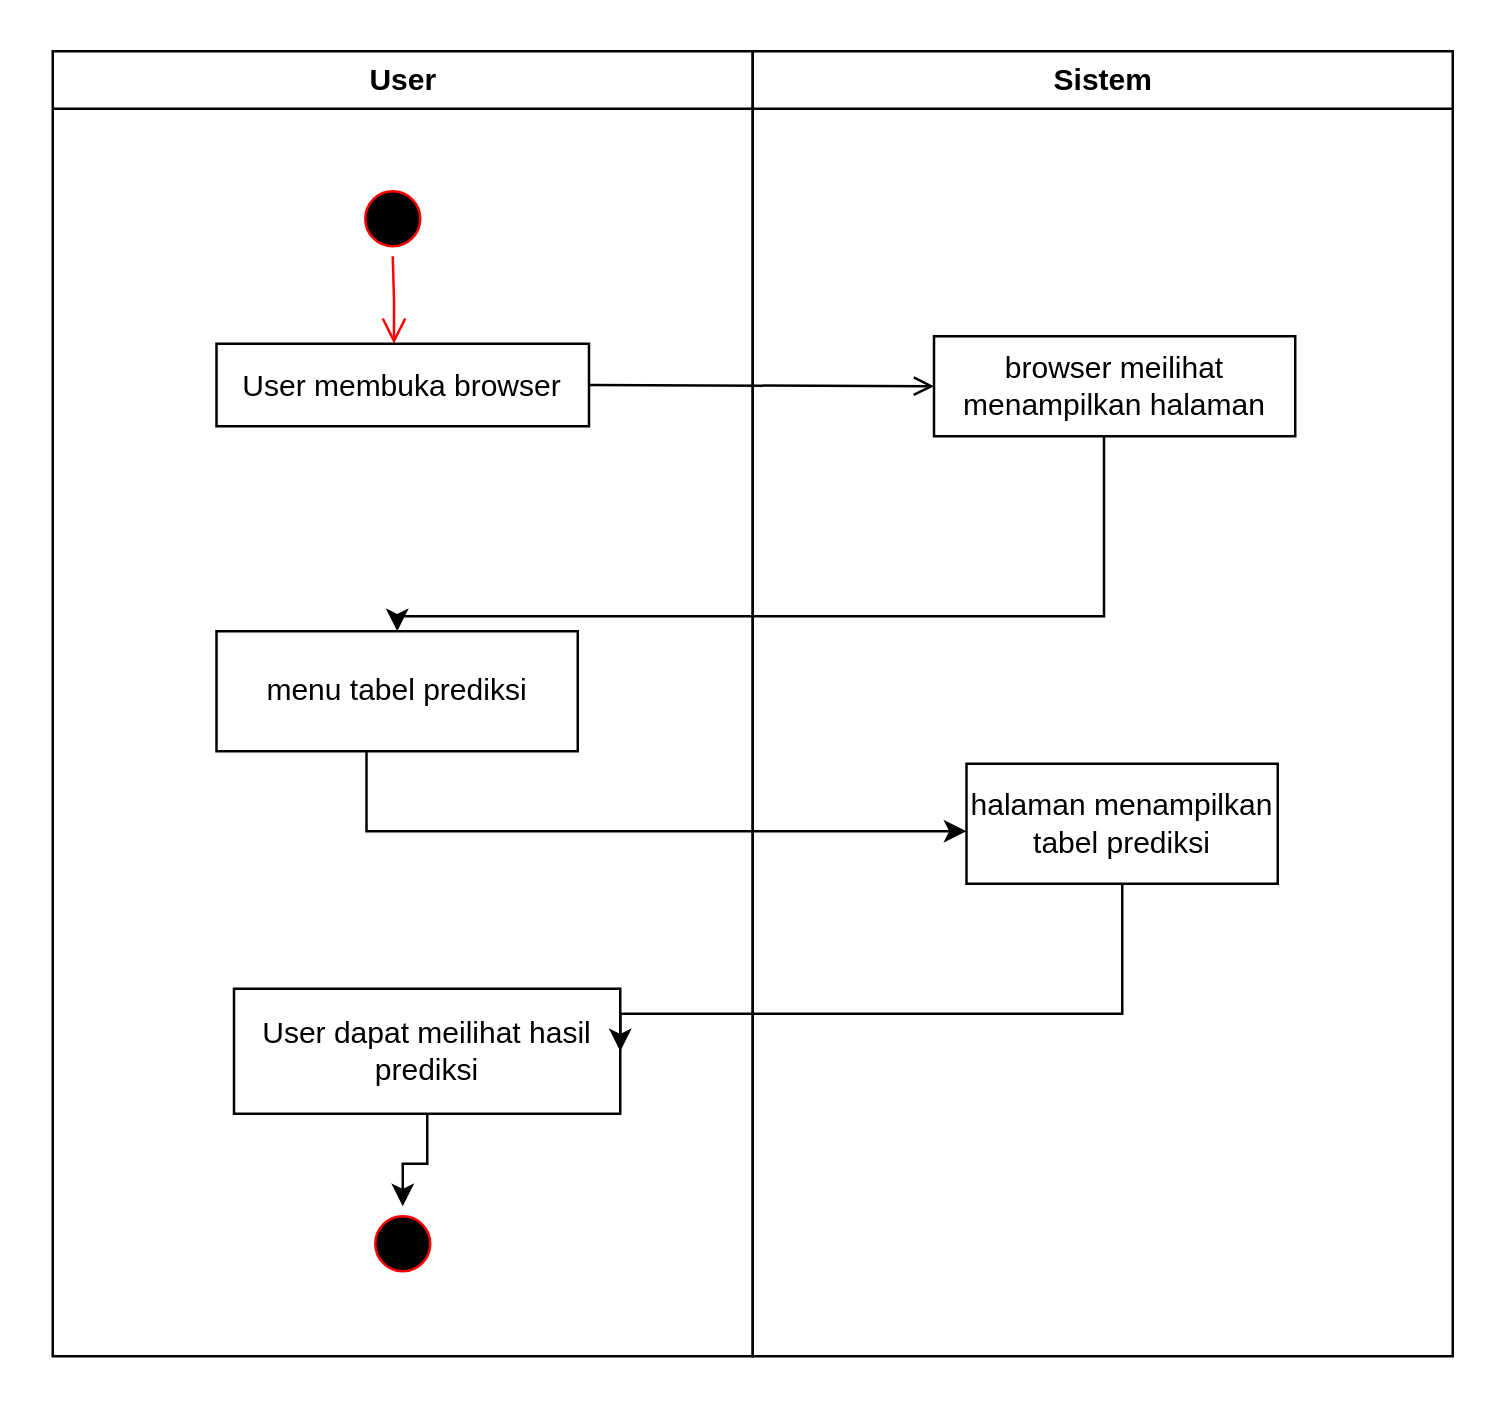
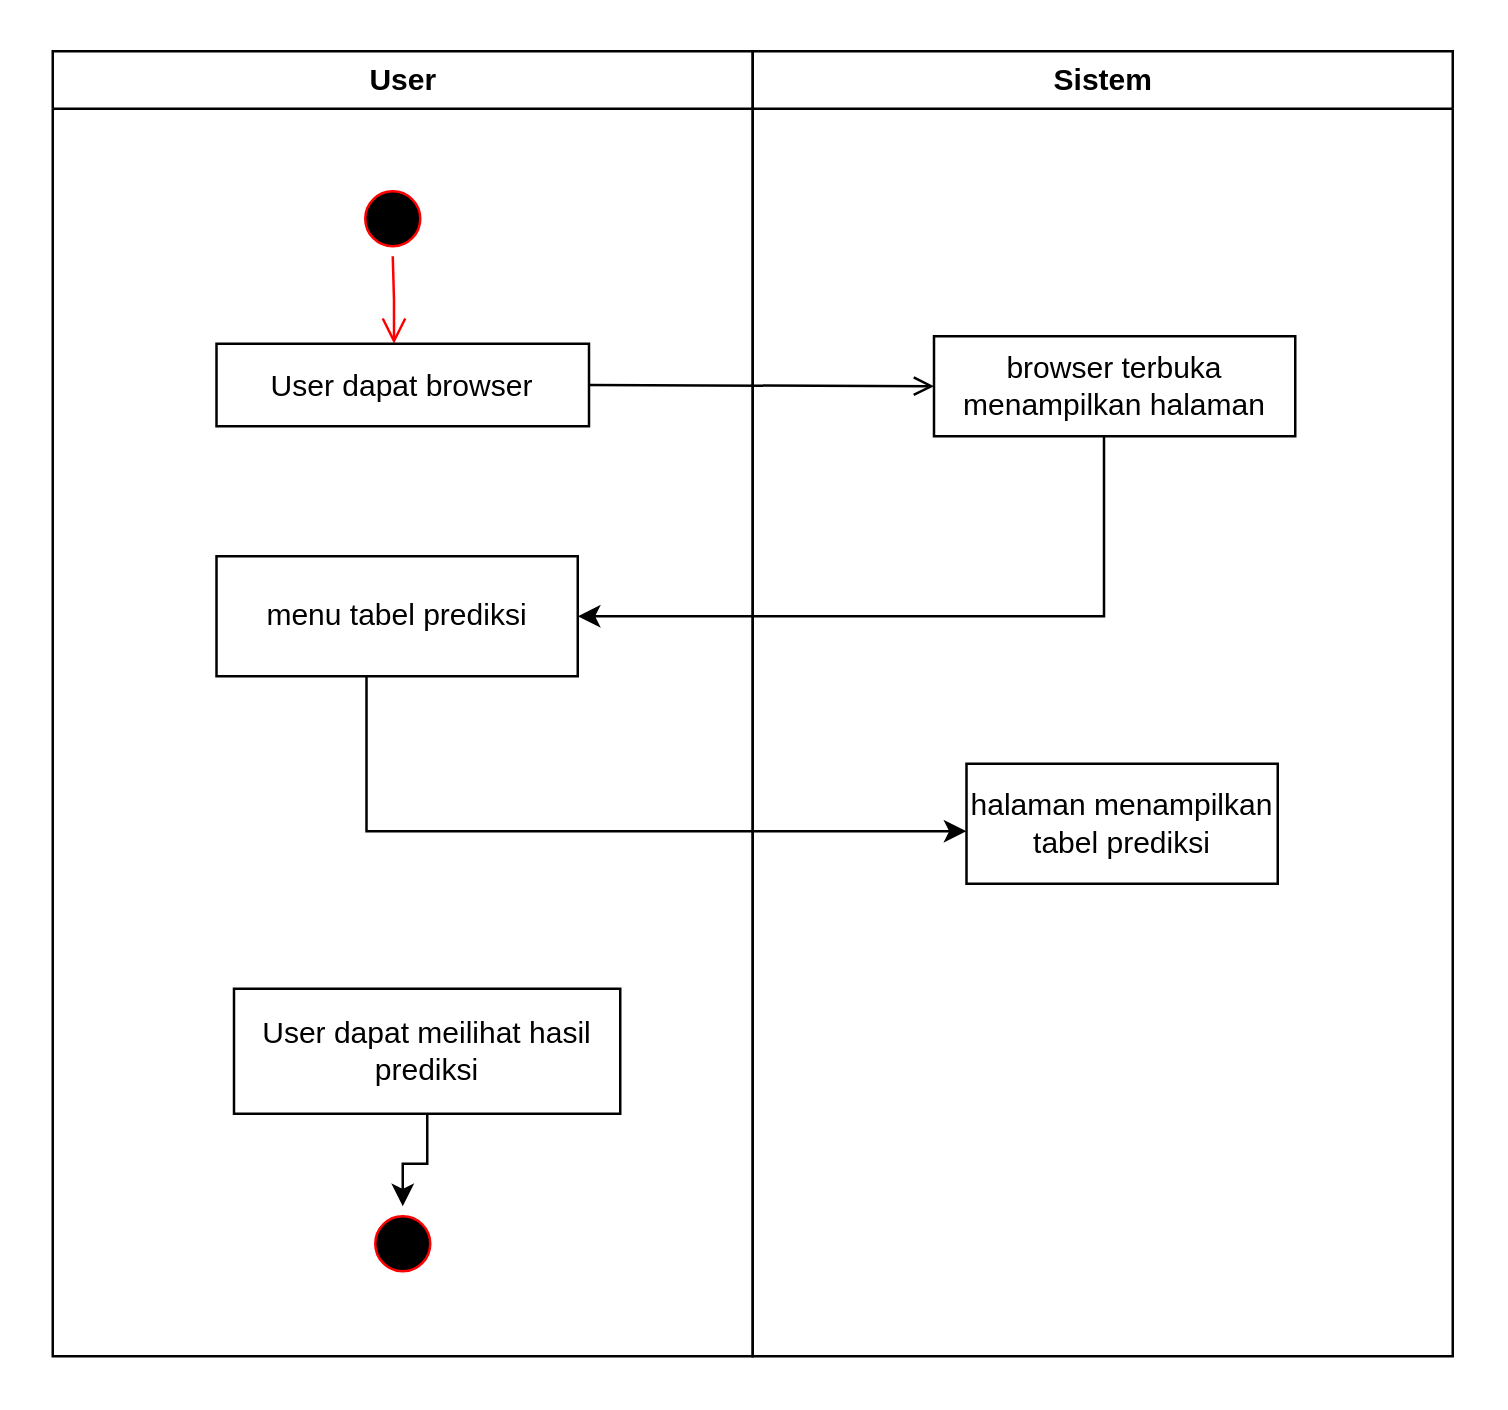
(401, 386) -> (401, 386)
(1115, 386) -> (1115, 386)
(397, 691) -> (397, 616)
(1005, 1014) -> none
